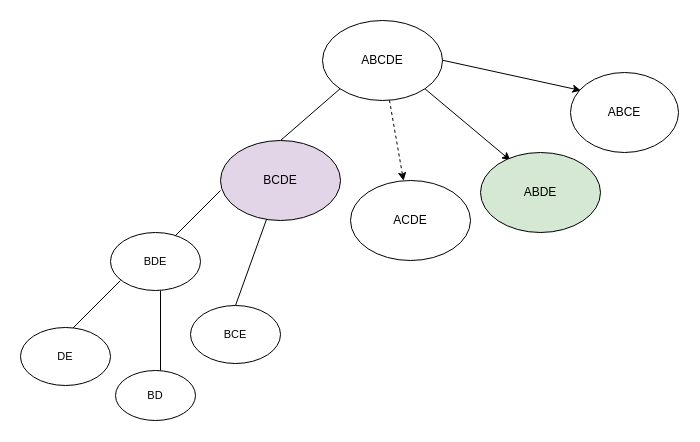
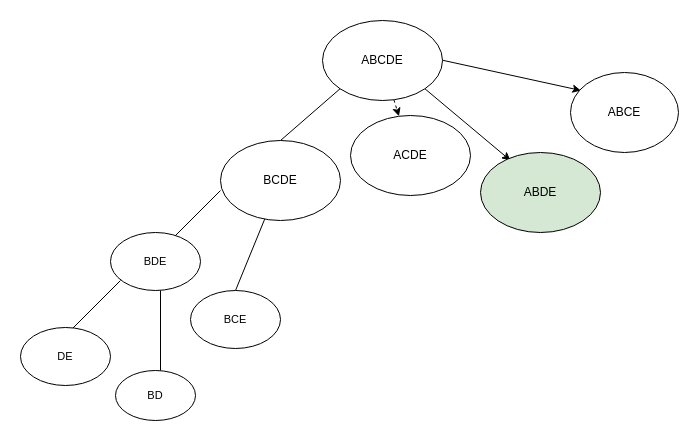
(281, 181) -> (281, 181)
(411, 221) -> (411, 156)
(236, 335) -> (236, 320)
